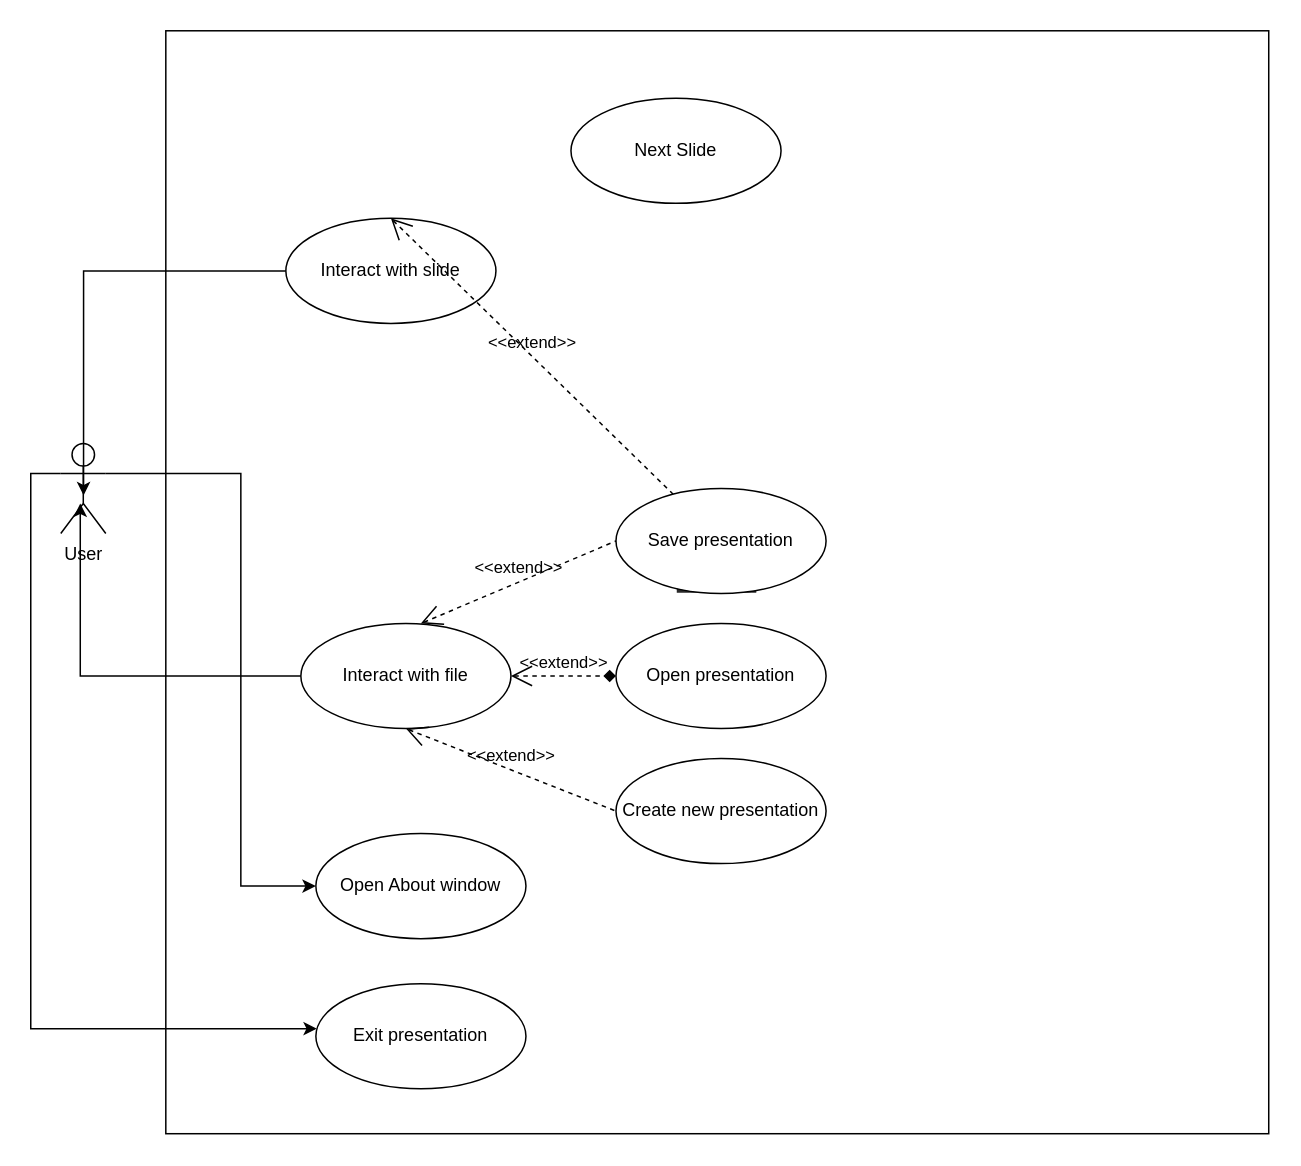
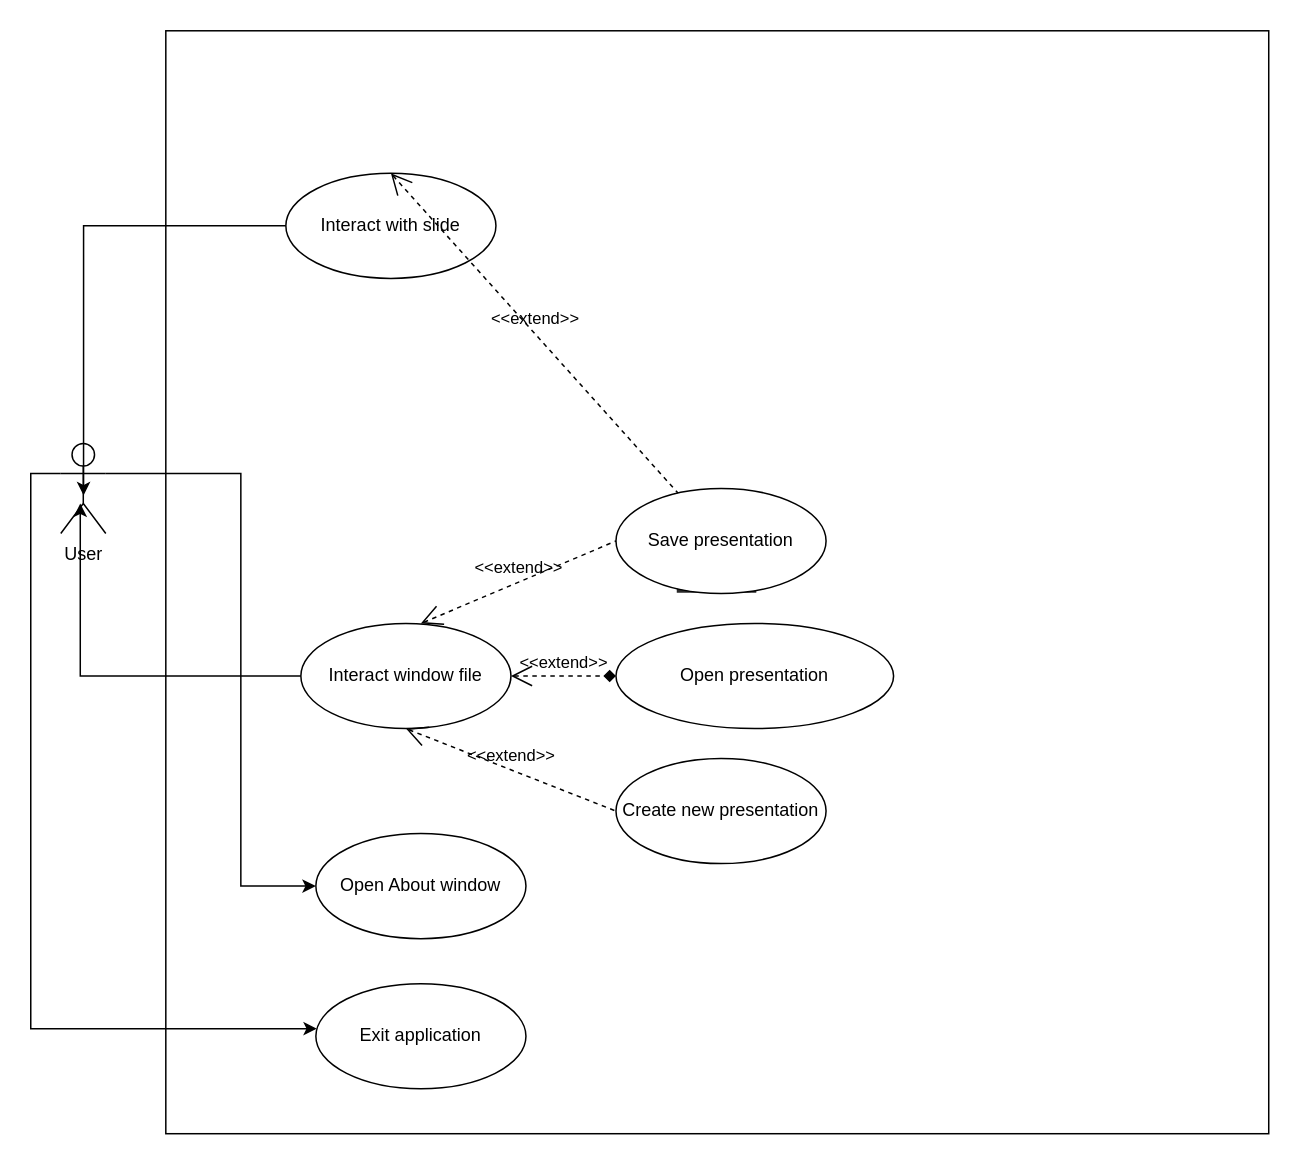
(676, 151) -> none
(391, 271) -> (391, 226)
(406, 676) -> (406, 676)
(721, 676) -> (755, 676)
(421, 1036) -> (421, 1036)
